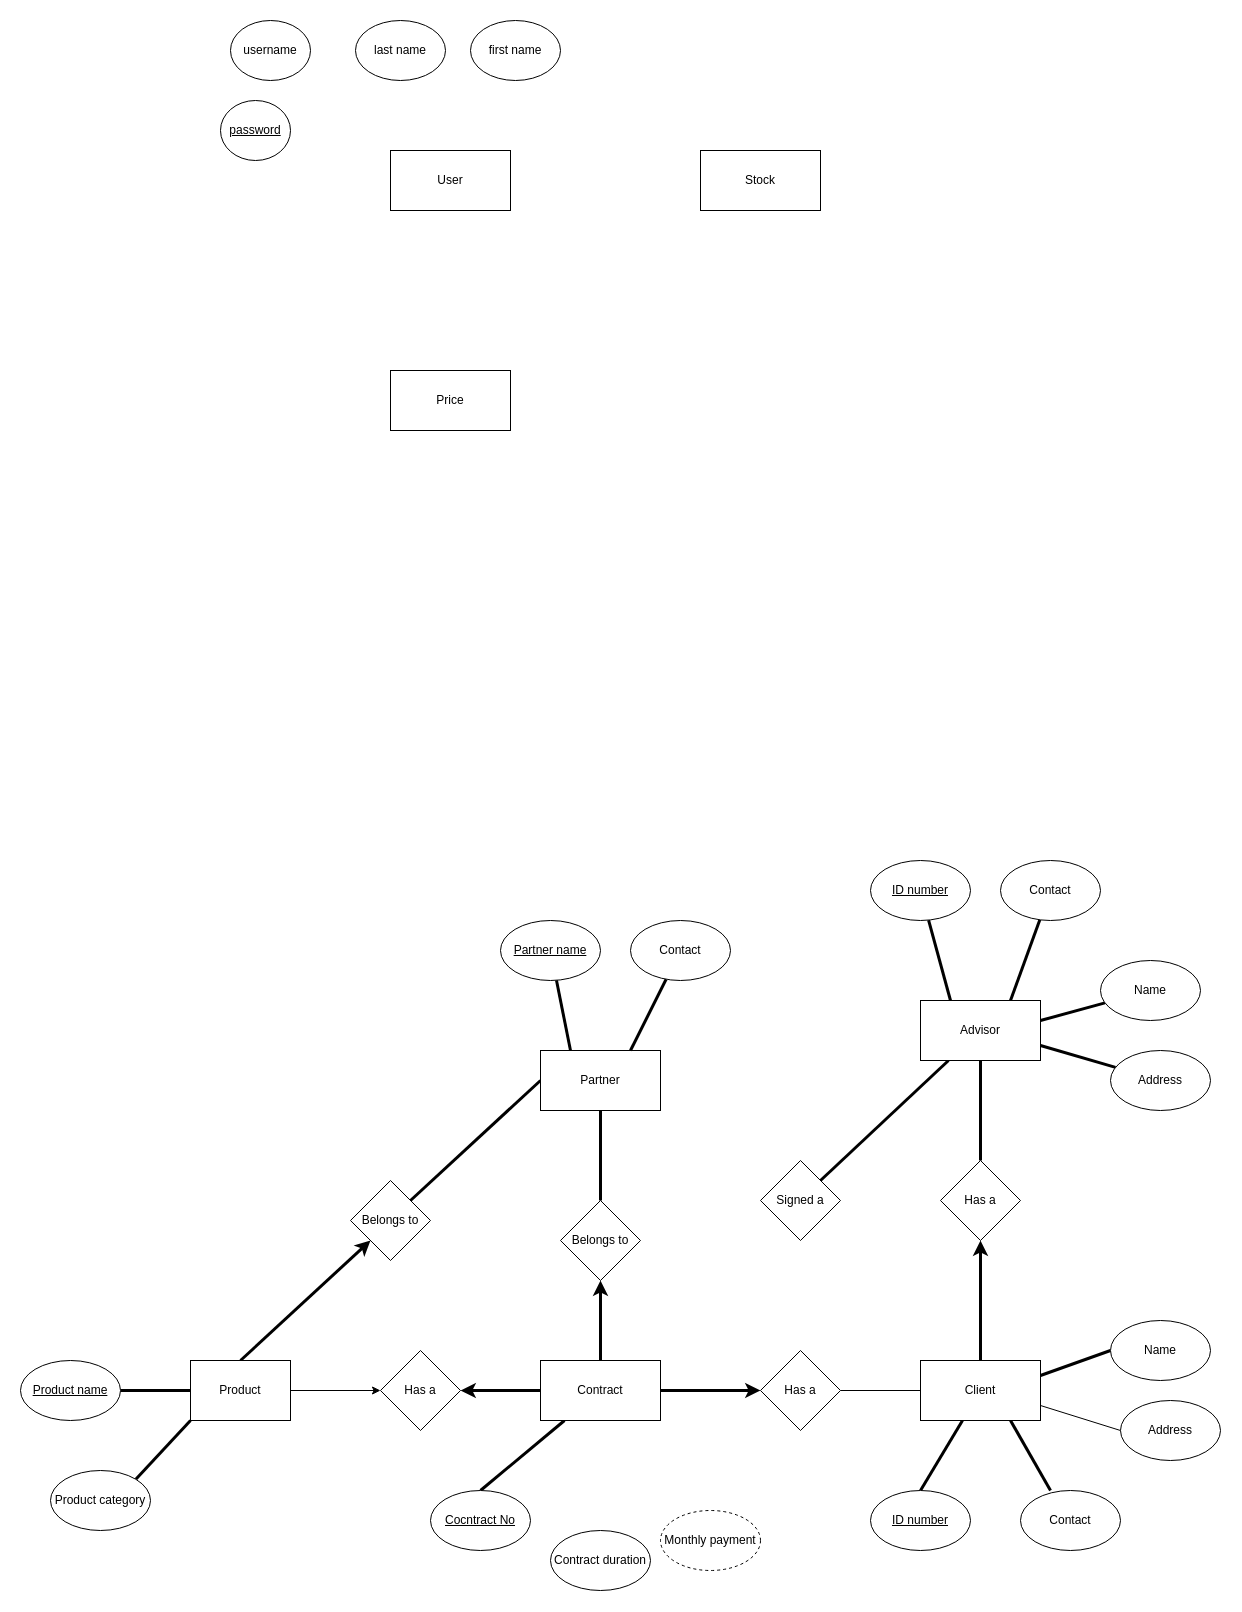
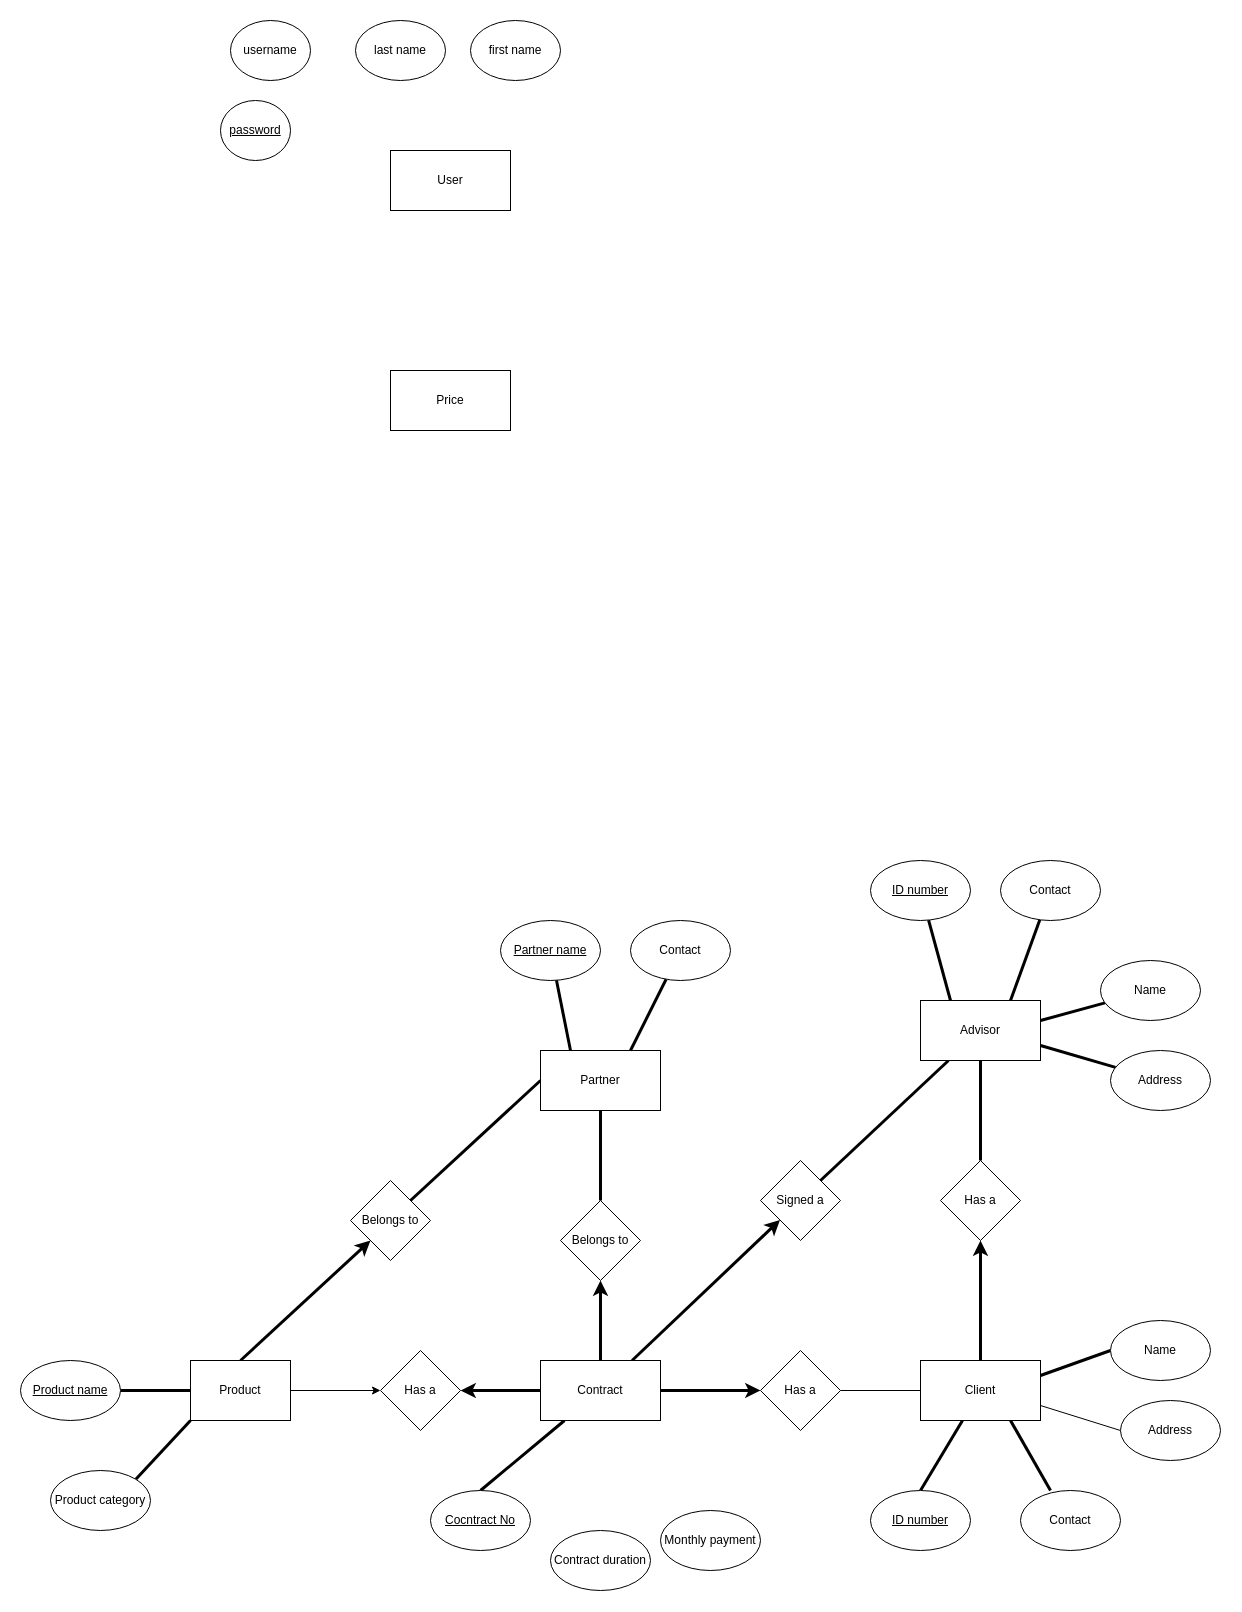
(761, 181) -> none
none -> (702, 1294)
(711, 1541) -> (711, 1541)
